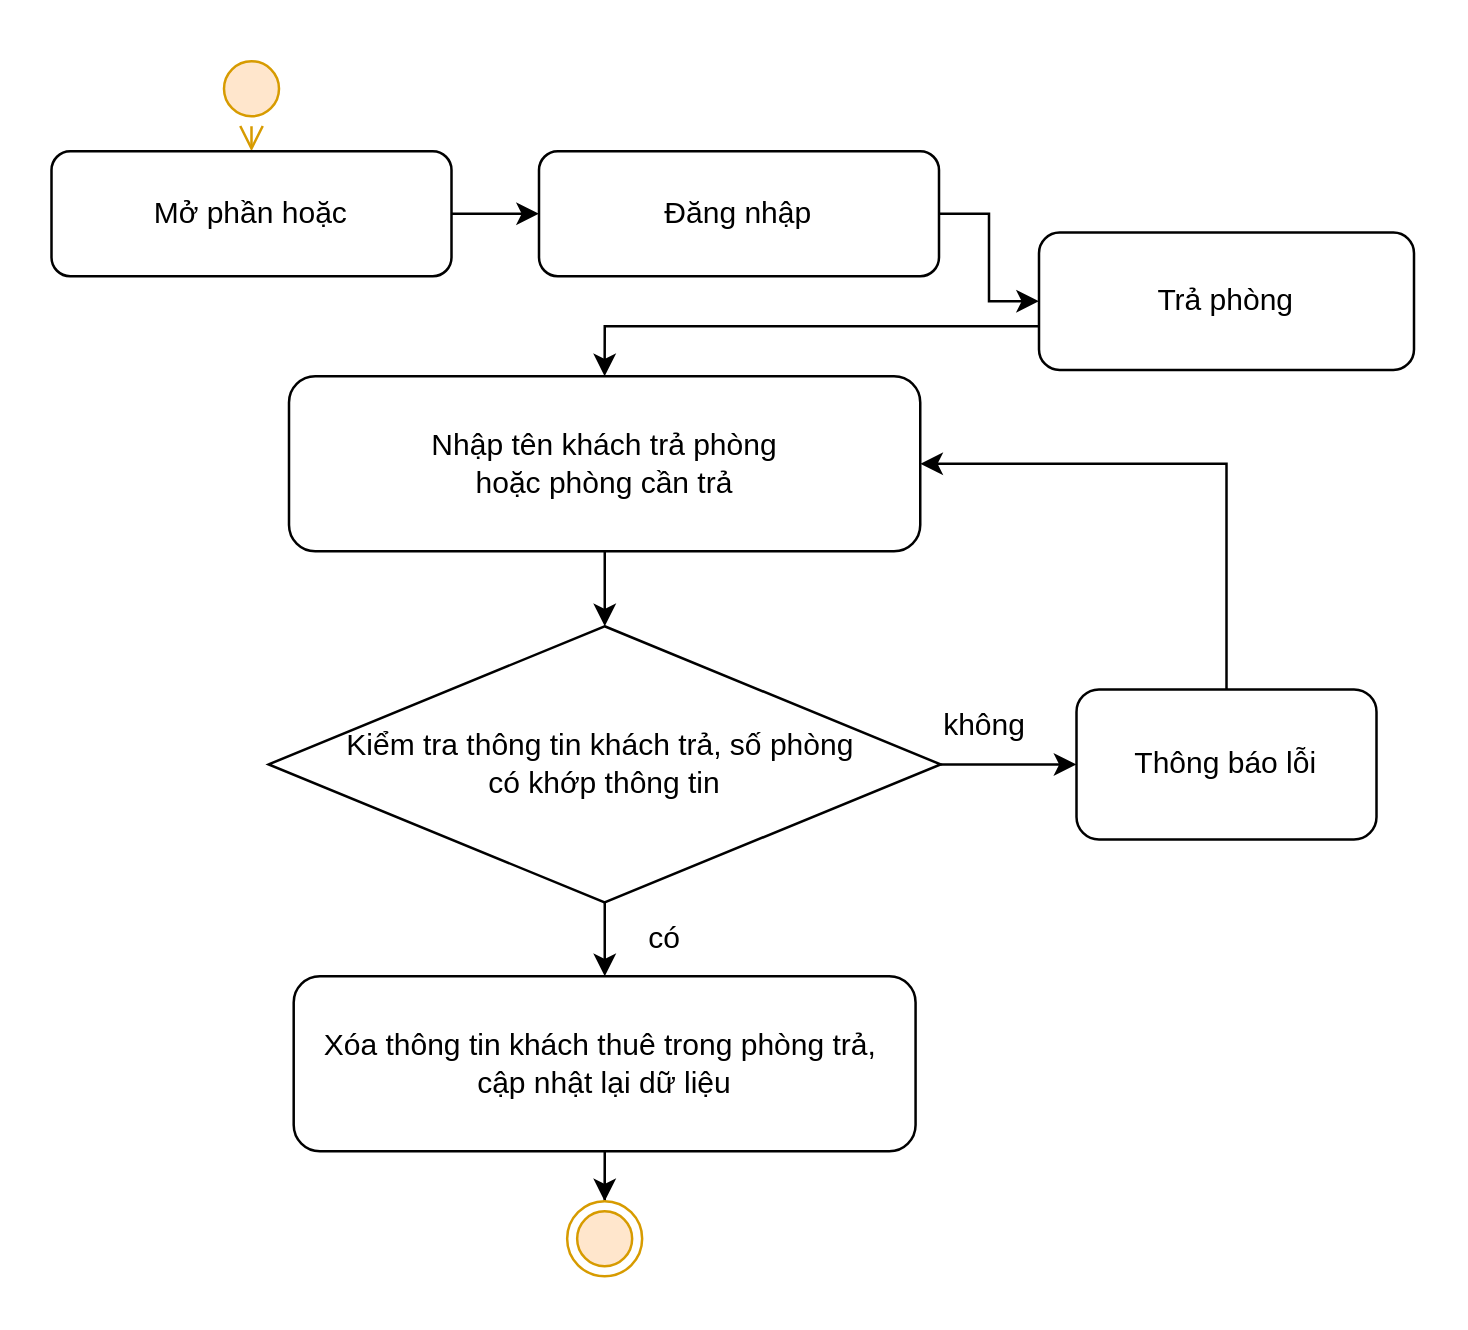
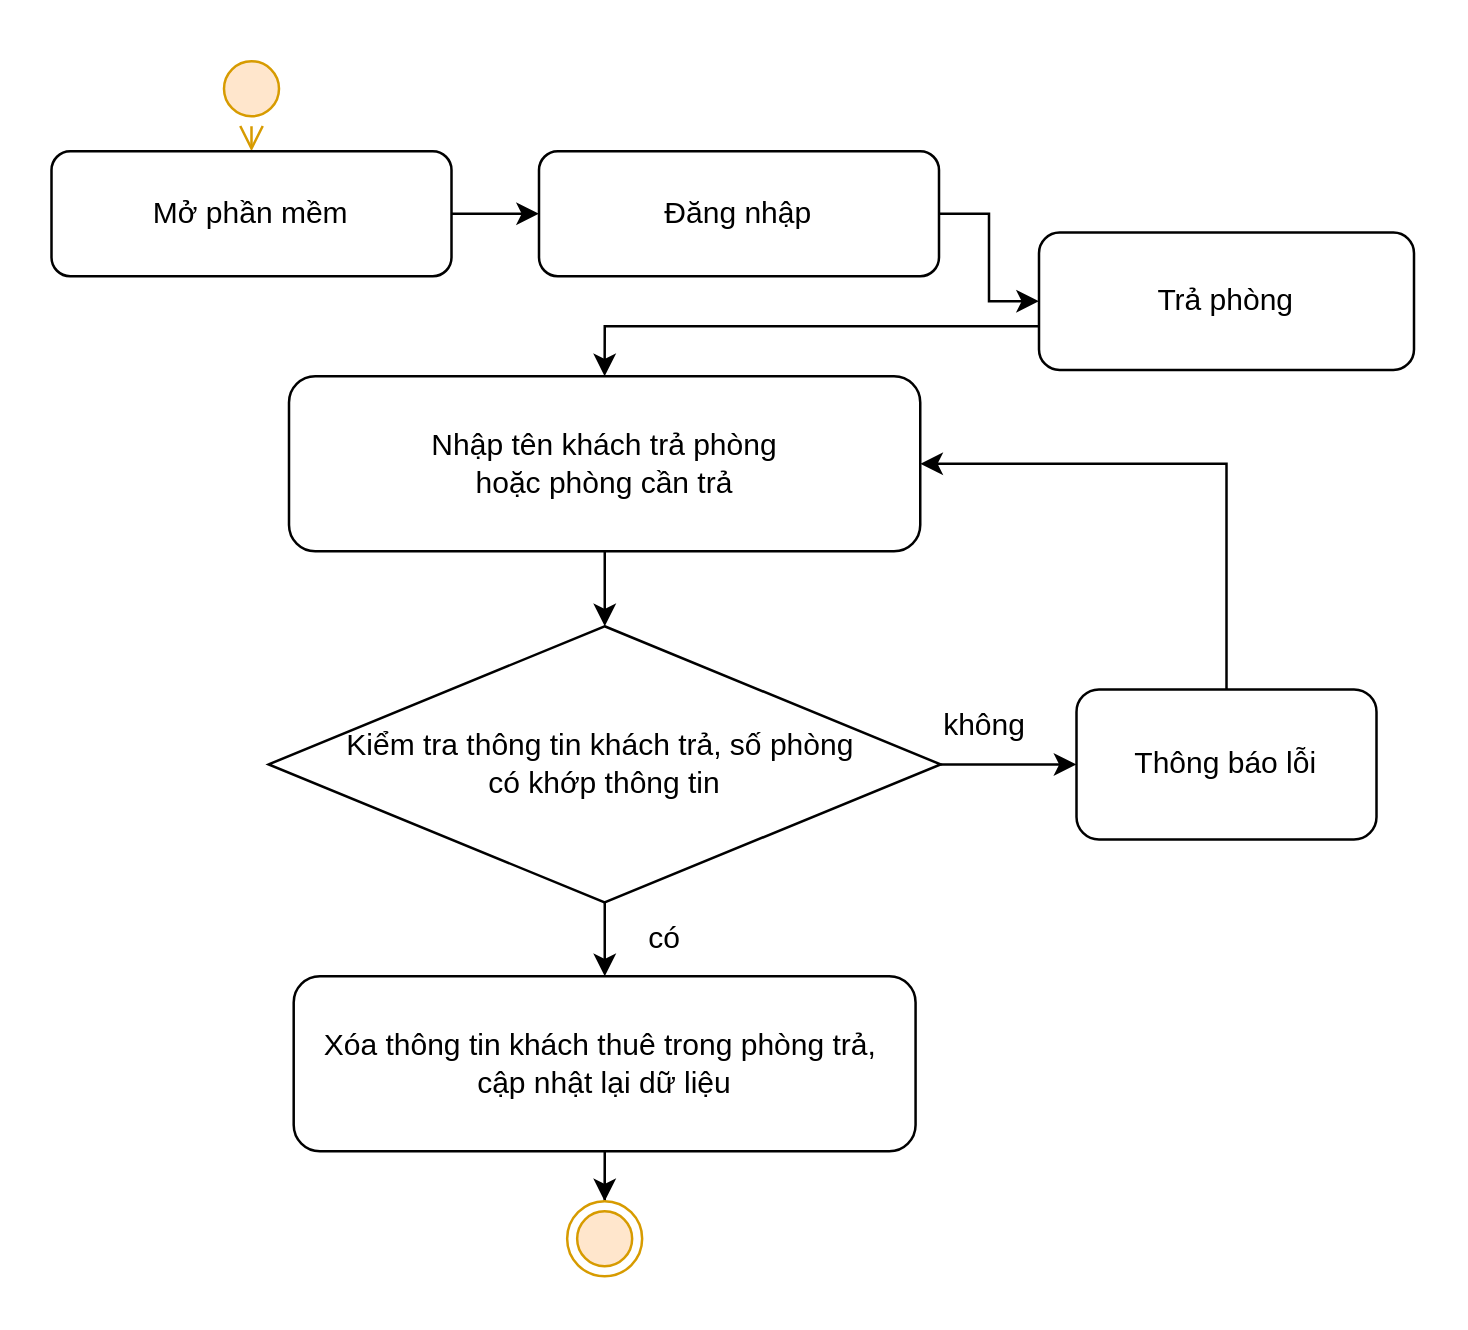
(251, 214) -> (251, 214)
